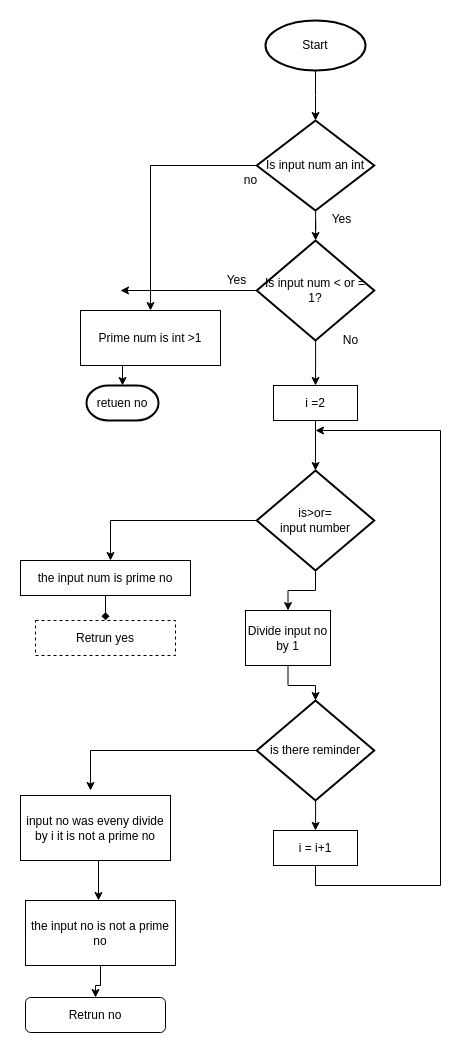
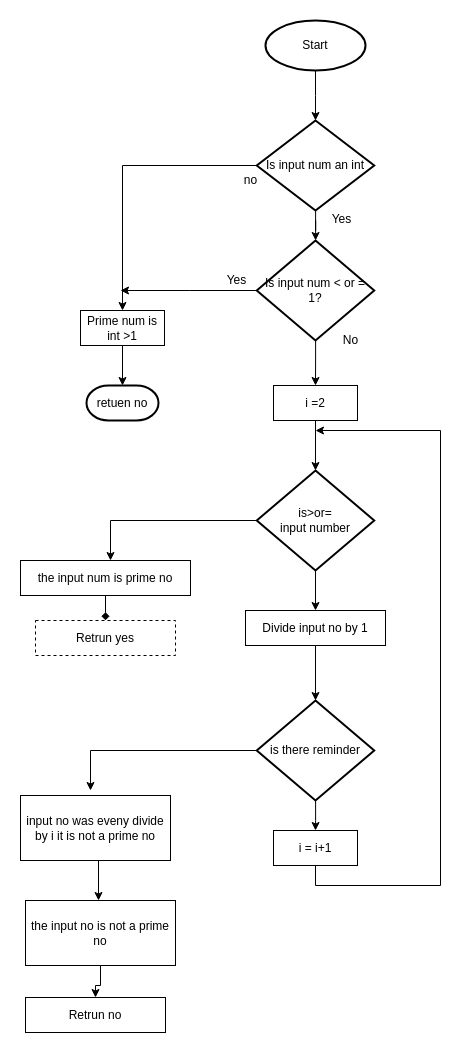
(151, 338) -> (123, 328)
(288, 638) -> (316, 628)
(96, 1015) -> (96, 1015)
